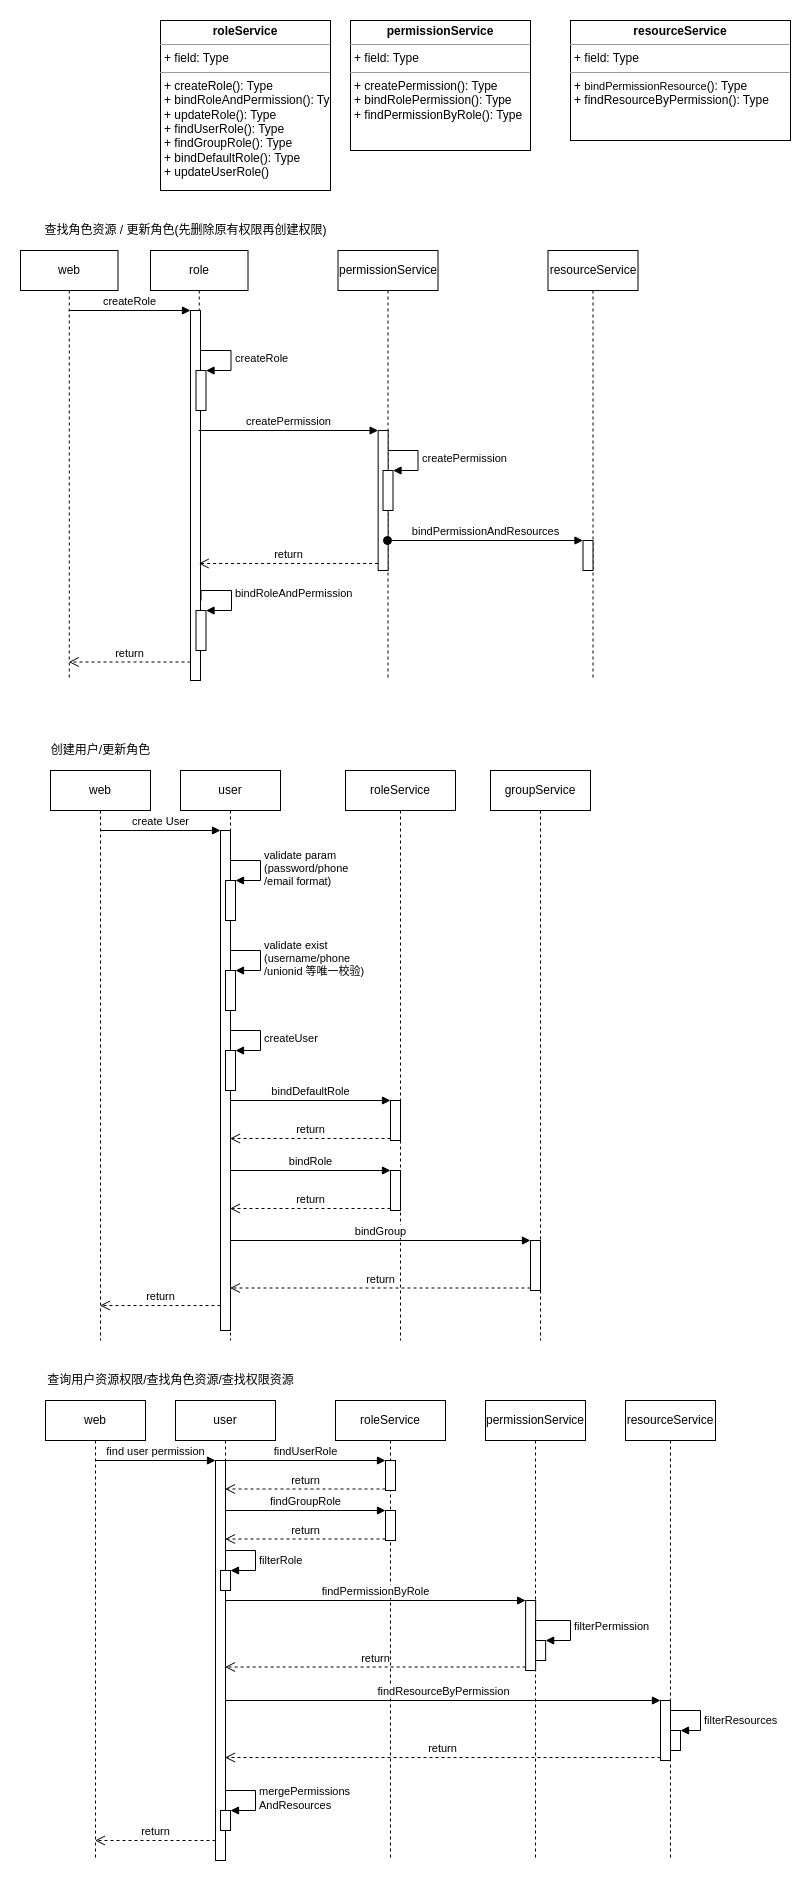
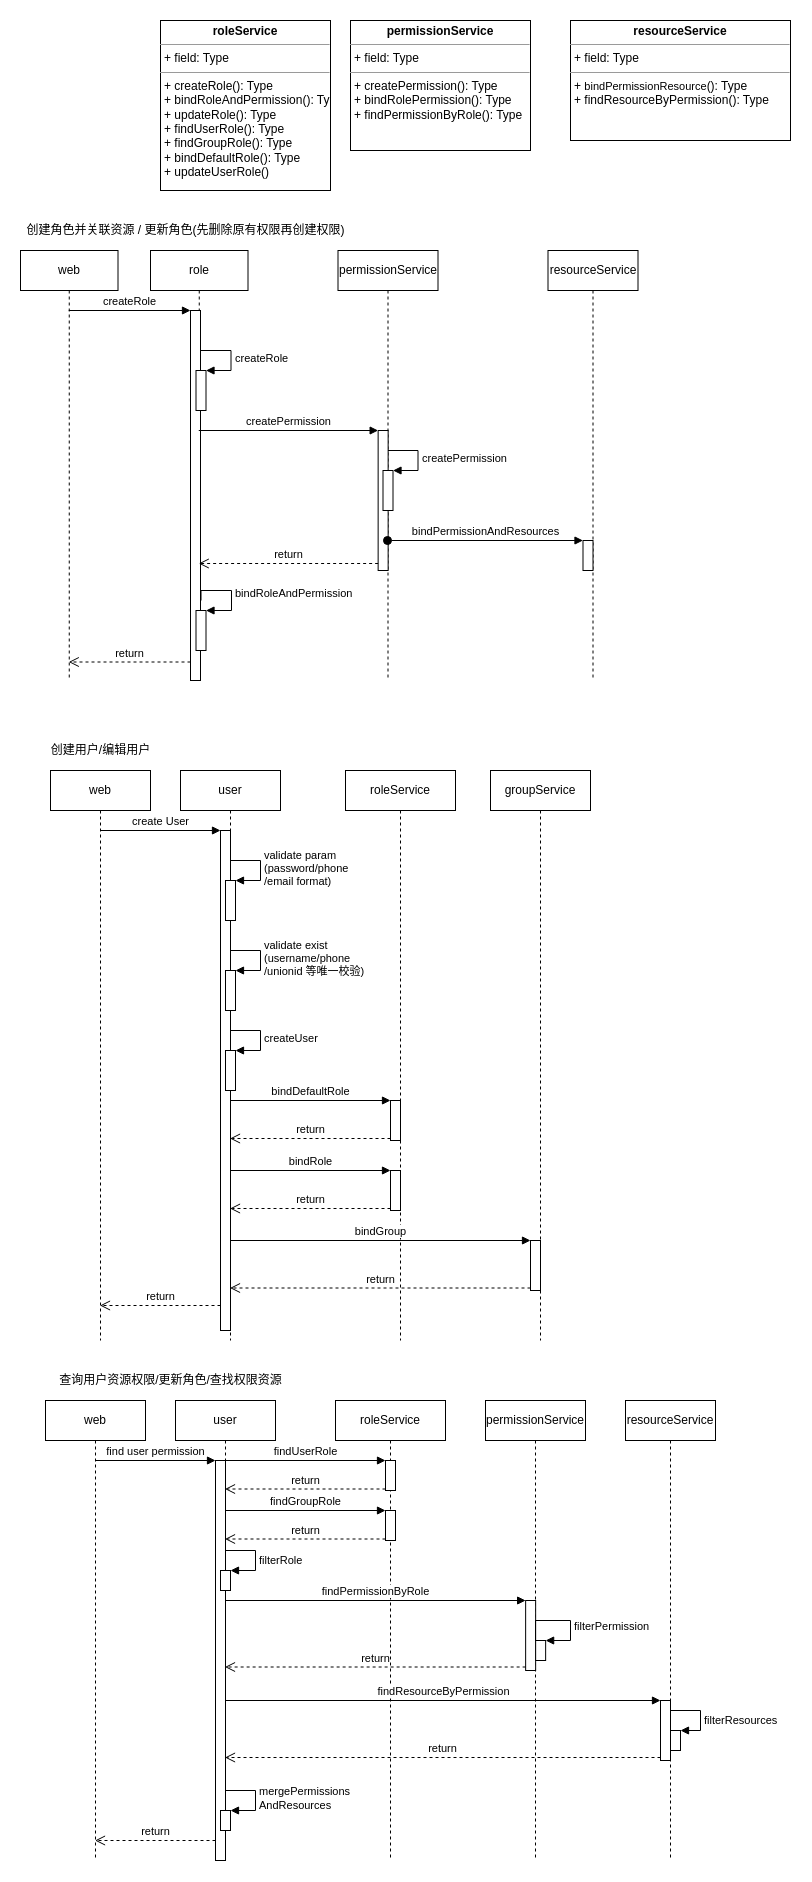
(186, 231) -> (186, 231)
(101, 751) -> (101, 751)
(171, 1381) -> (171, 1381)
